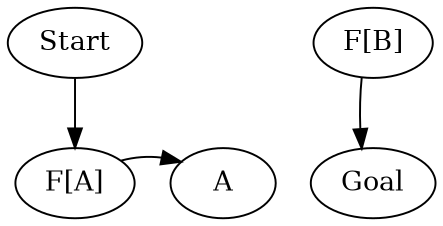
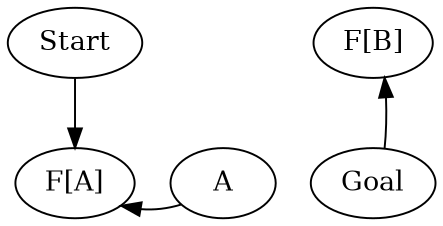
(360, 103) -> (386, 123)
(141, 157) -> (161, 209)
